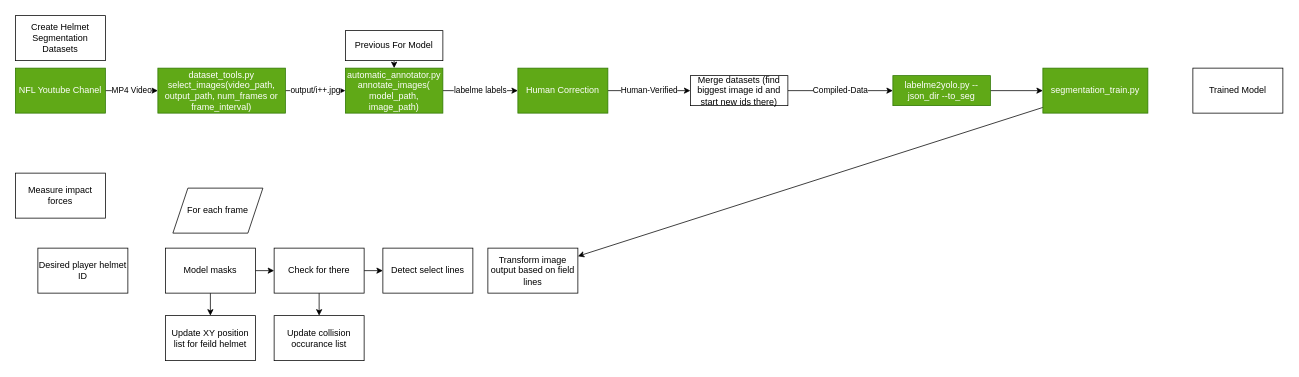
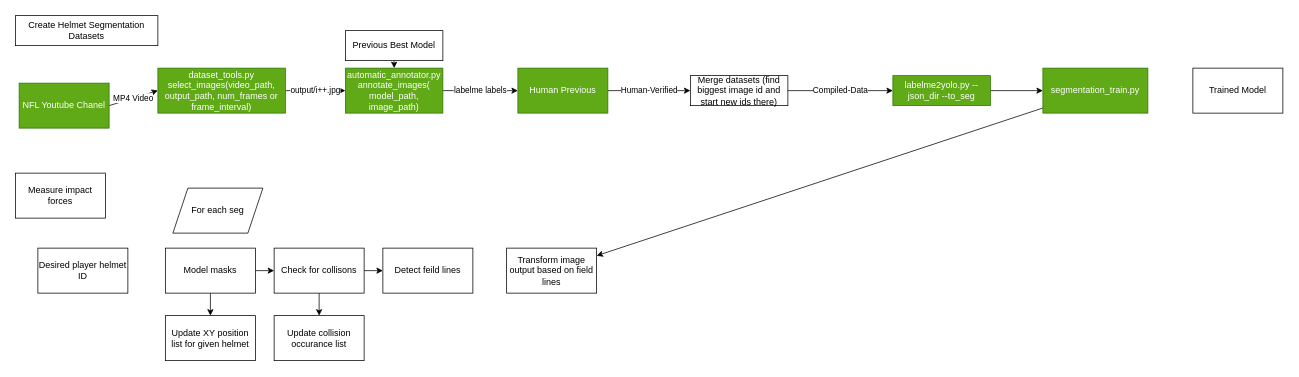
(60, 38) -> (87, 30)
(394, 45) -> (394, 45)
(60, 90) -> (64, 105)
(563, 90) -> (563, 90)
(218, 210) -> (218, 210)
(319, 270) -> (319, 270)
(428, 270) -> (428, 270)
(533, 270) -> (552, 270)
(210, 338) -> (210, 338)
